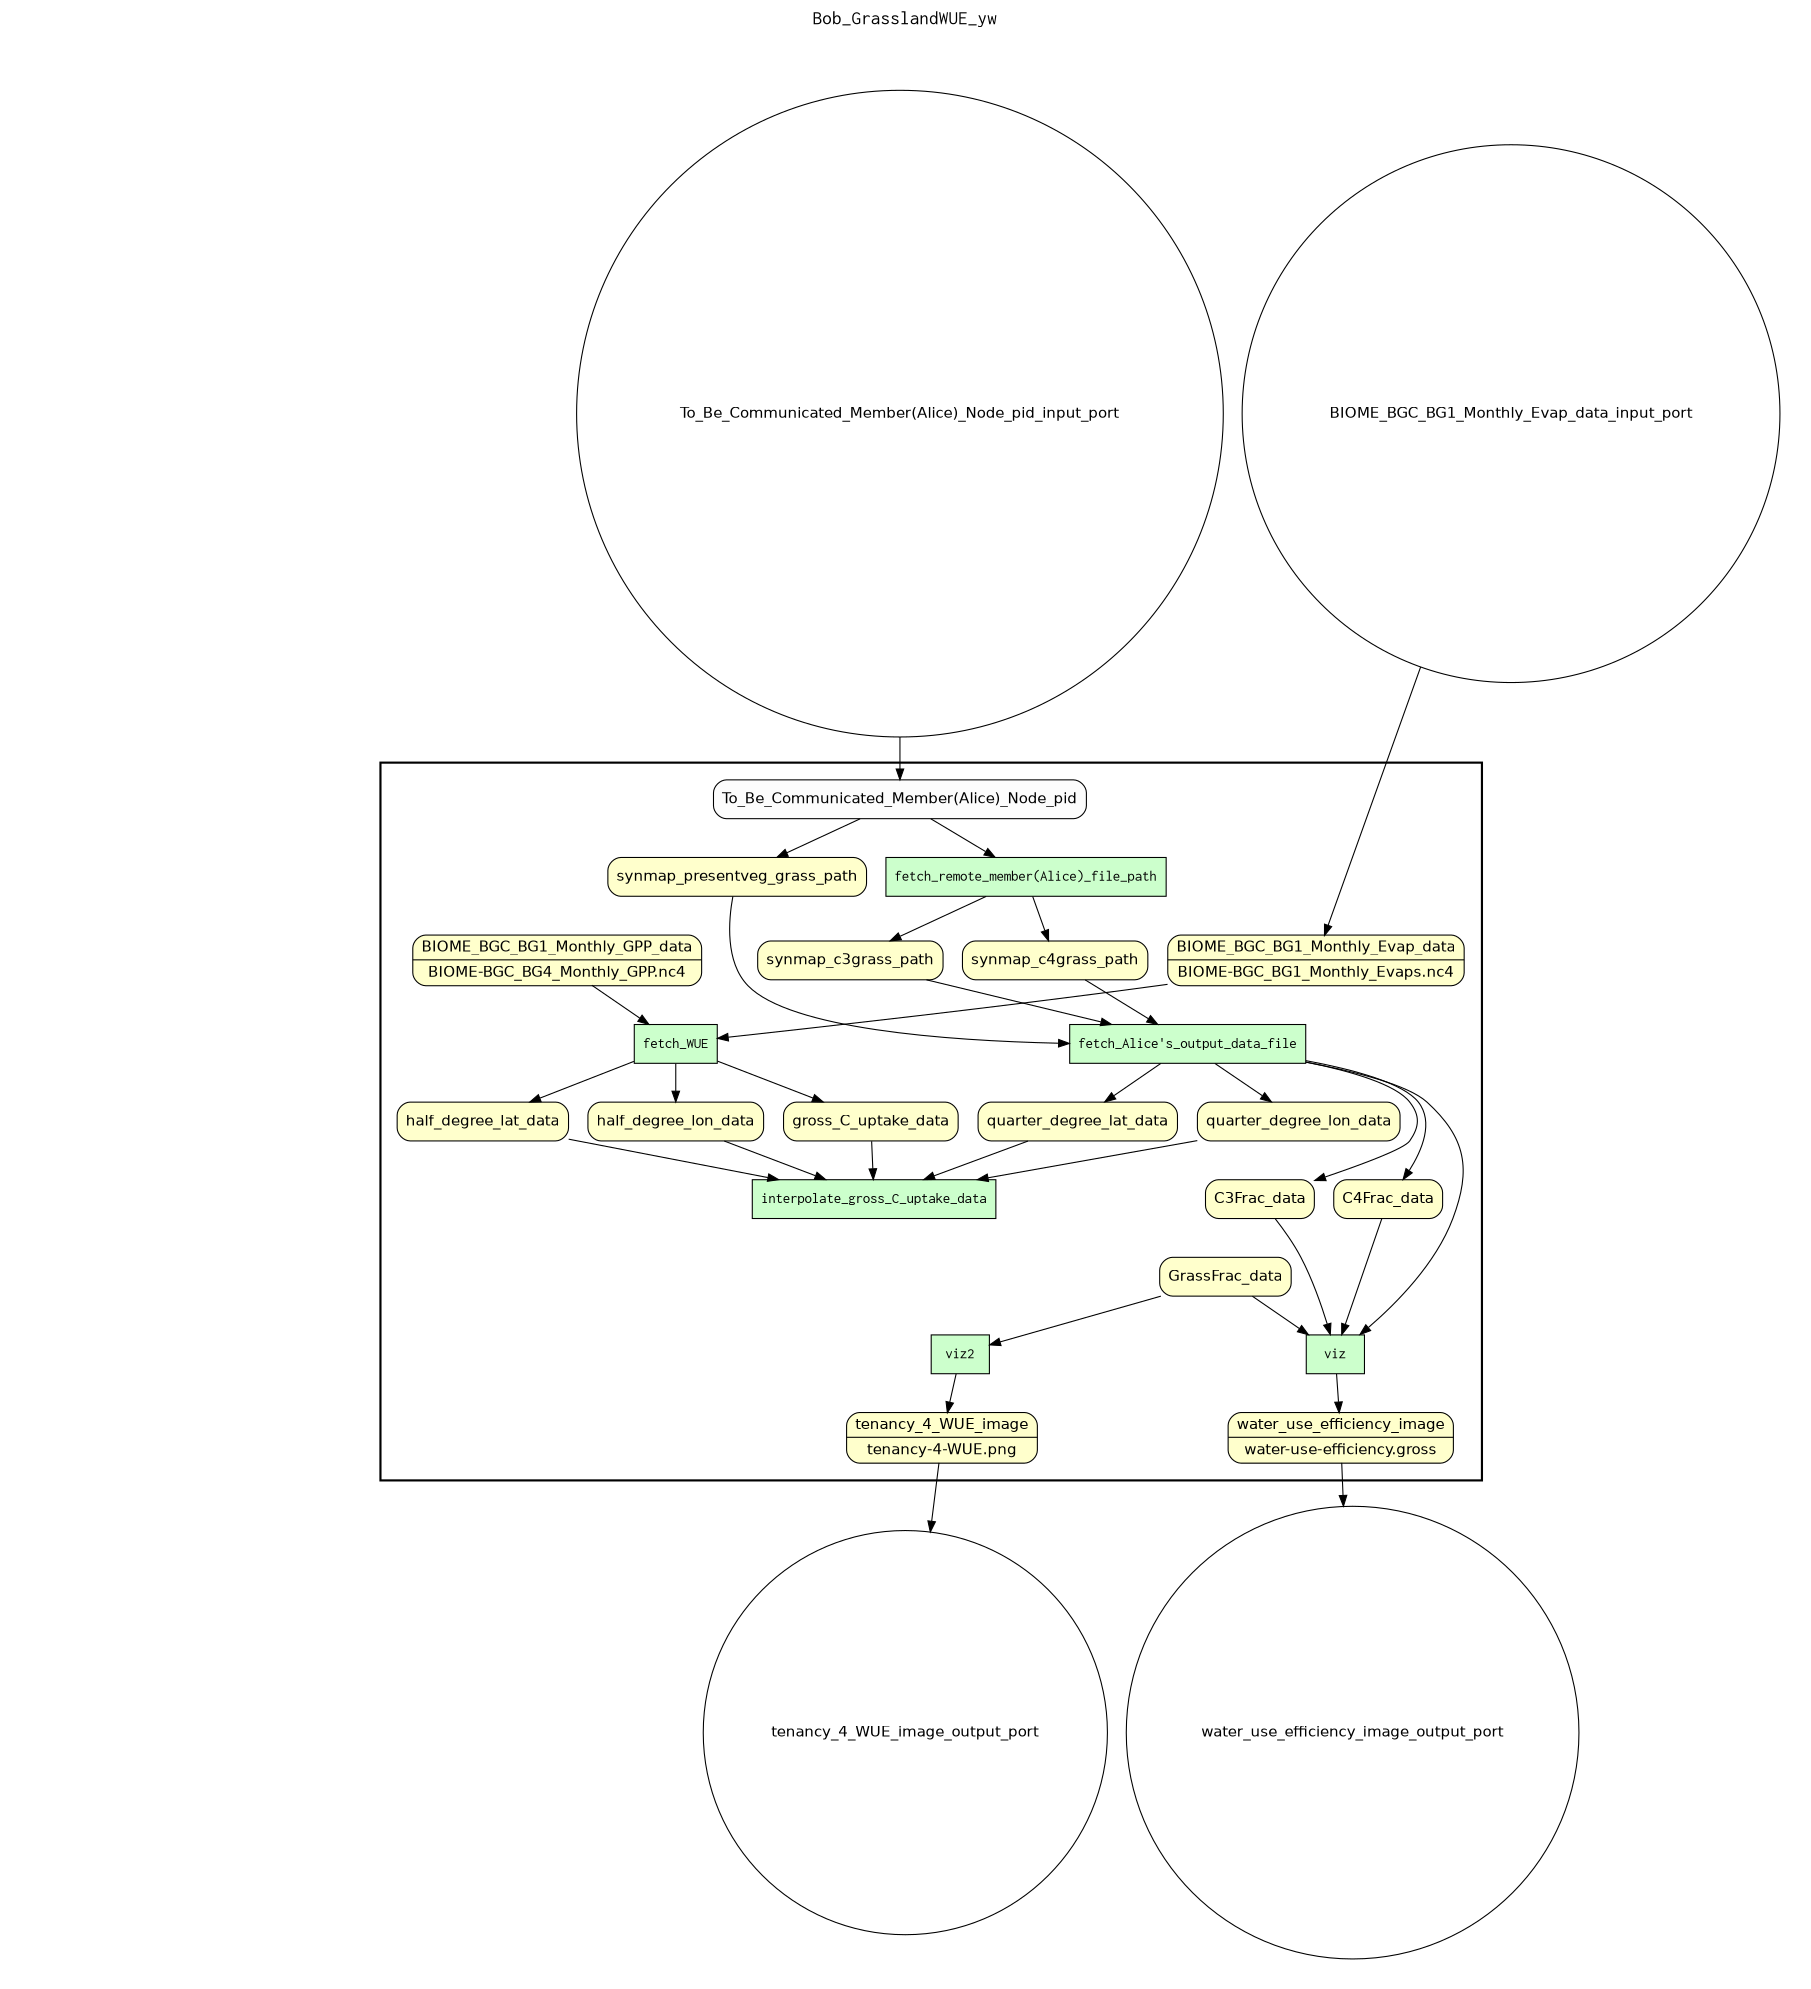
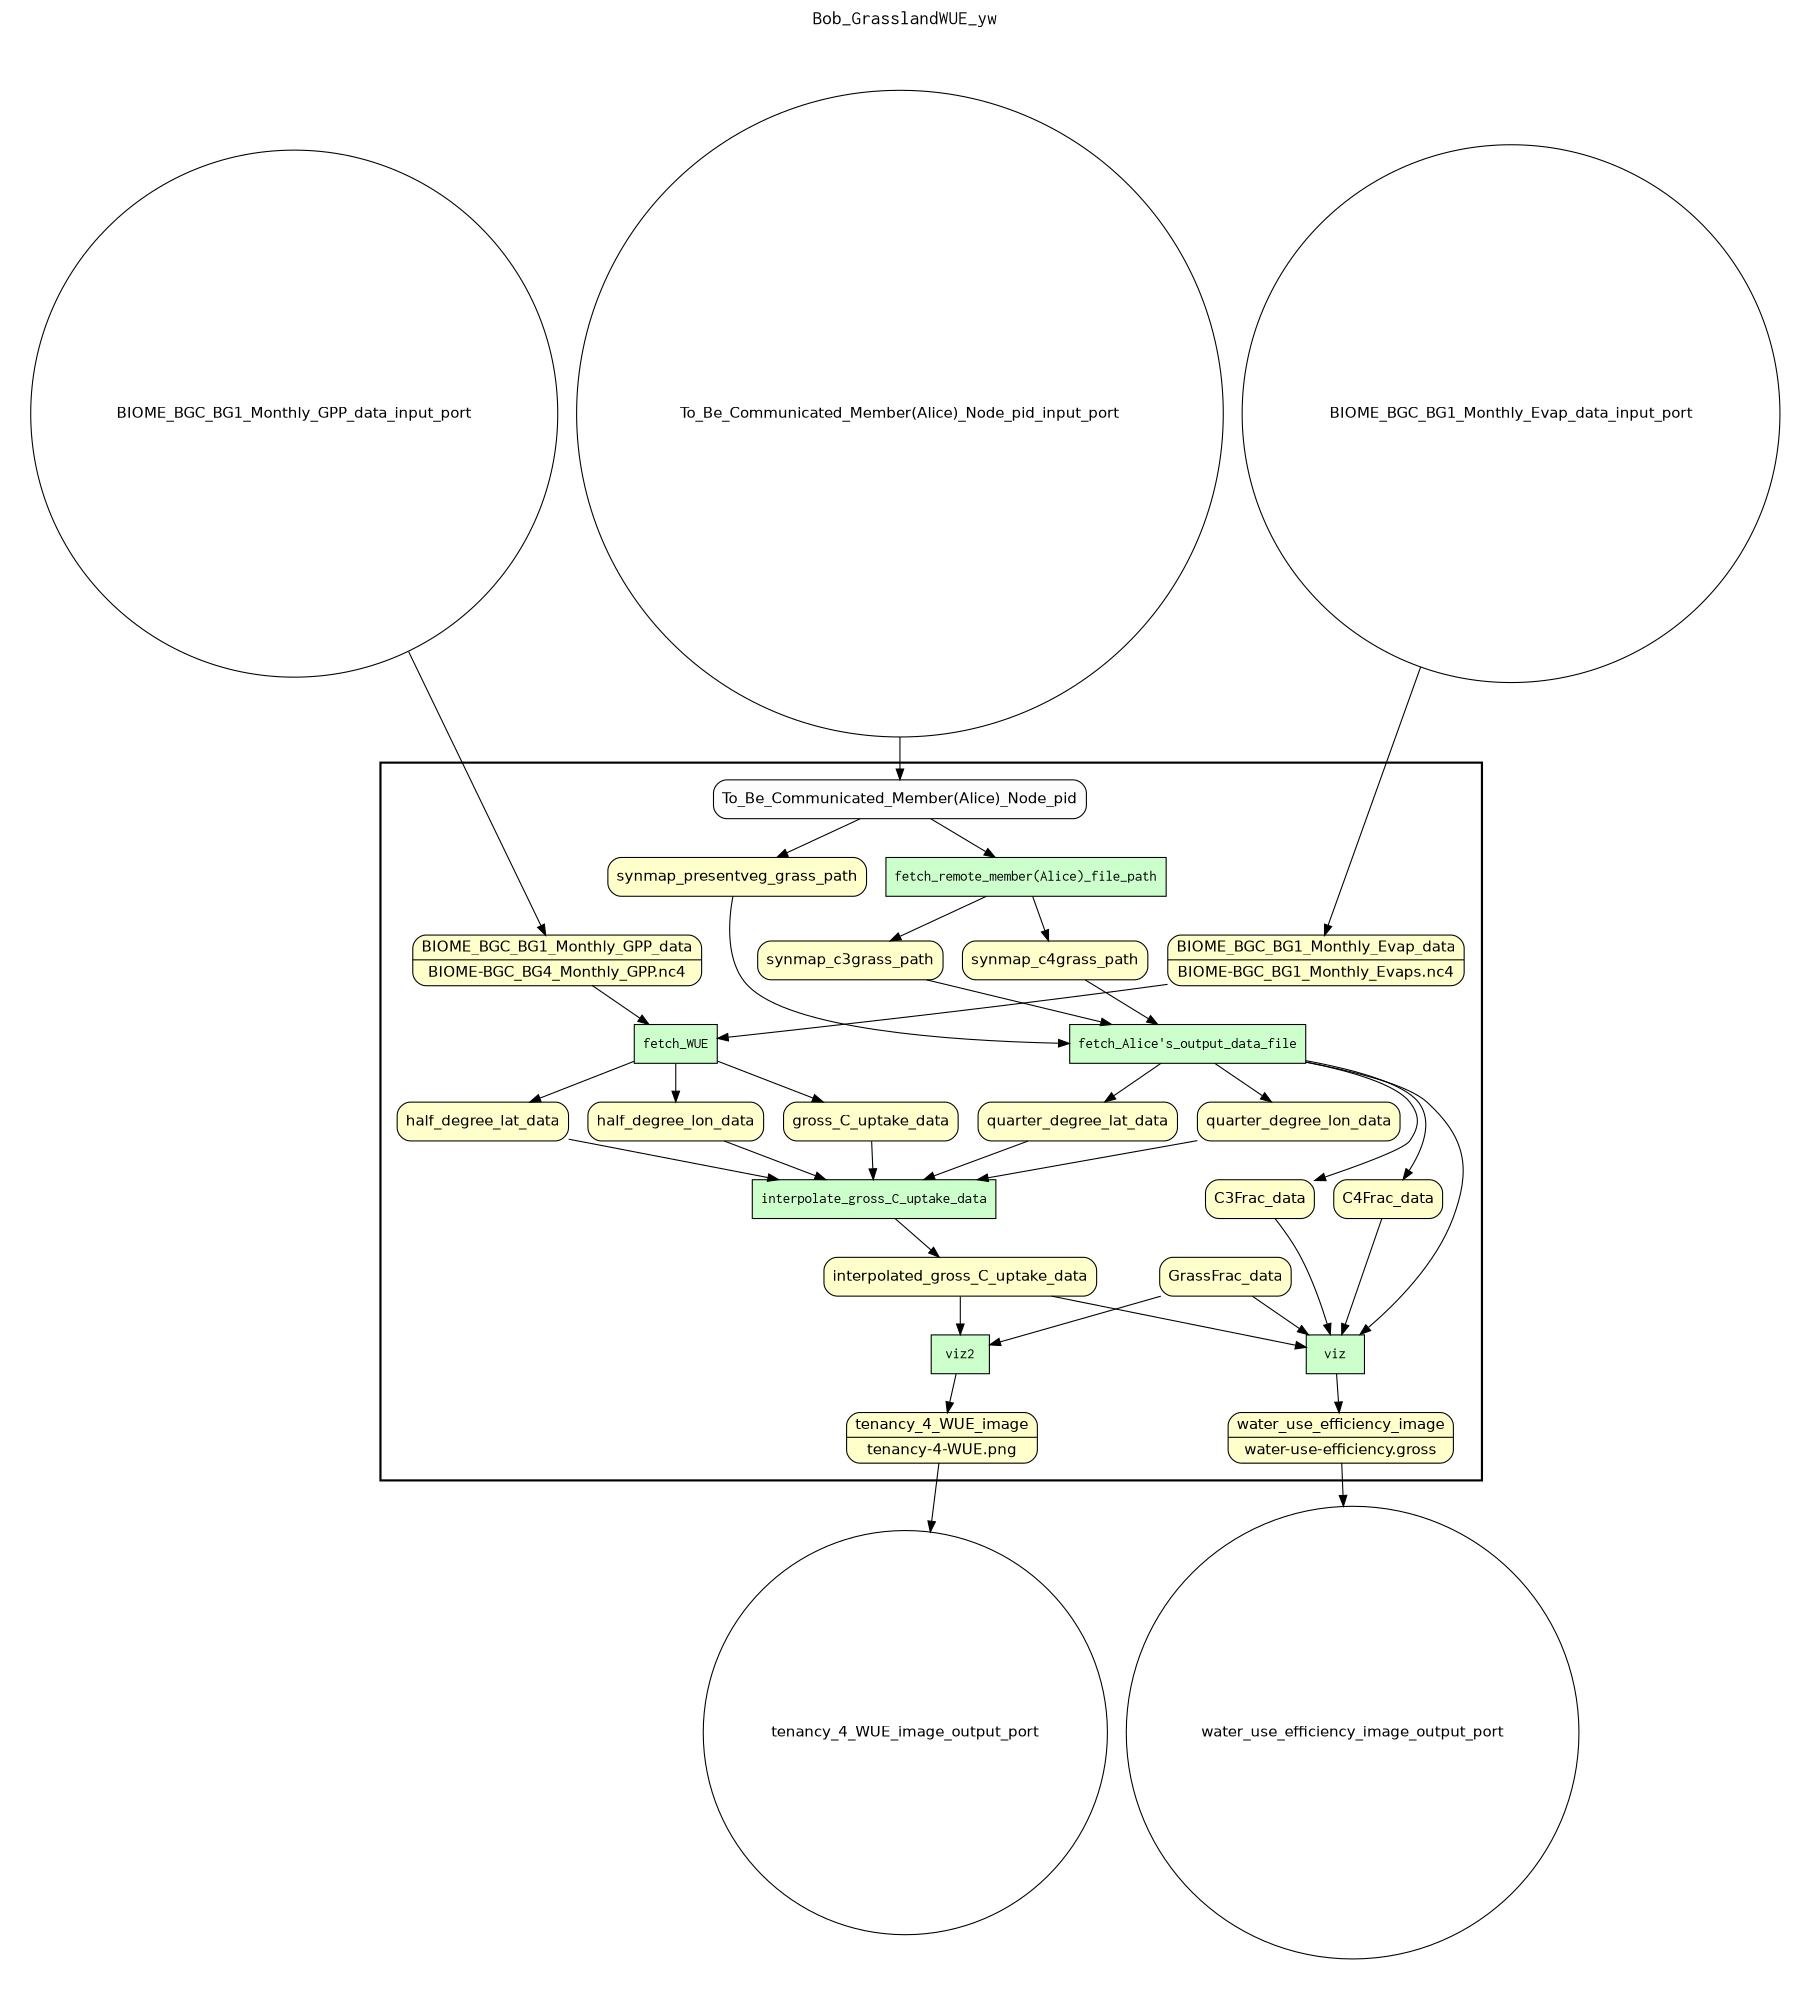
none -> (294, 414)
none -> (960, 1277)
